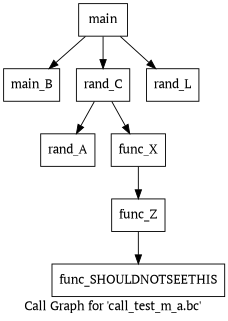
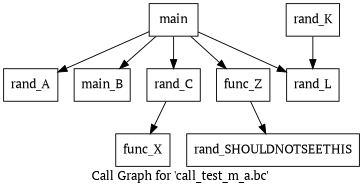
none -> (313, 20)
(88, 114) -> (108, 50)
(138, 178) -> (205, 49)
(138, 280) -> (273, 150)
